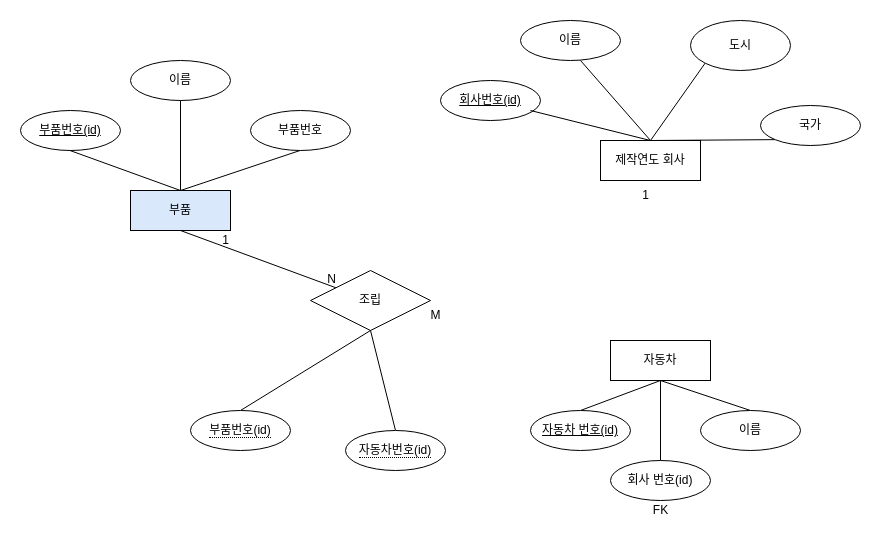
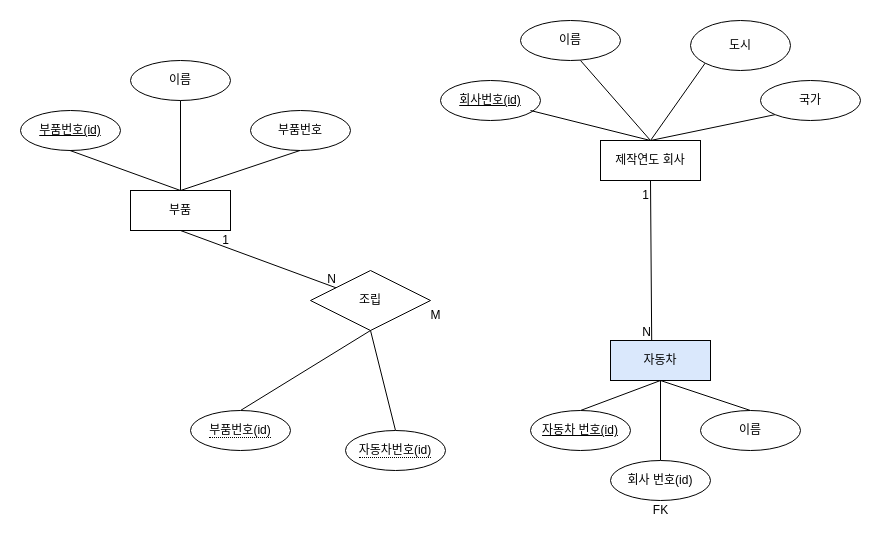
(811, 126) -> (811, 101)
(181, 211) -> (181, 211)
none -> (651, 260)
(661, 361) -> (661, 361)
